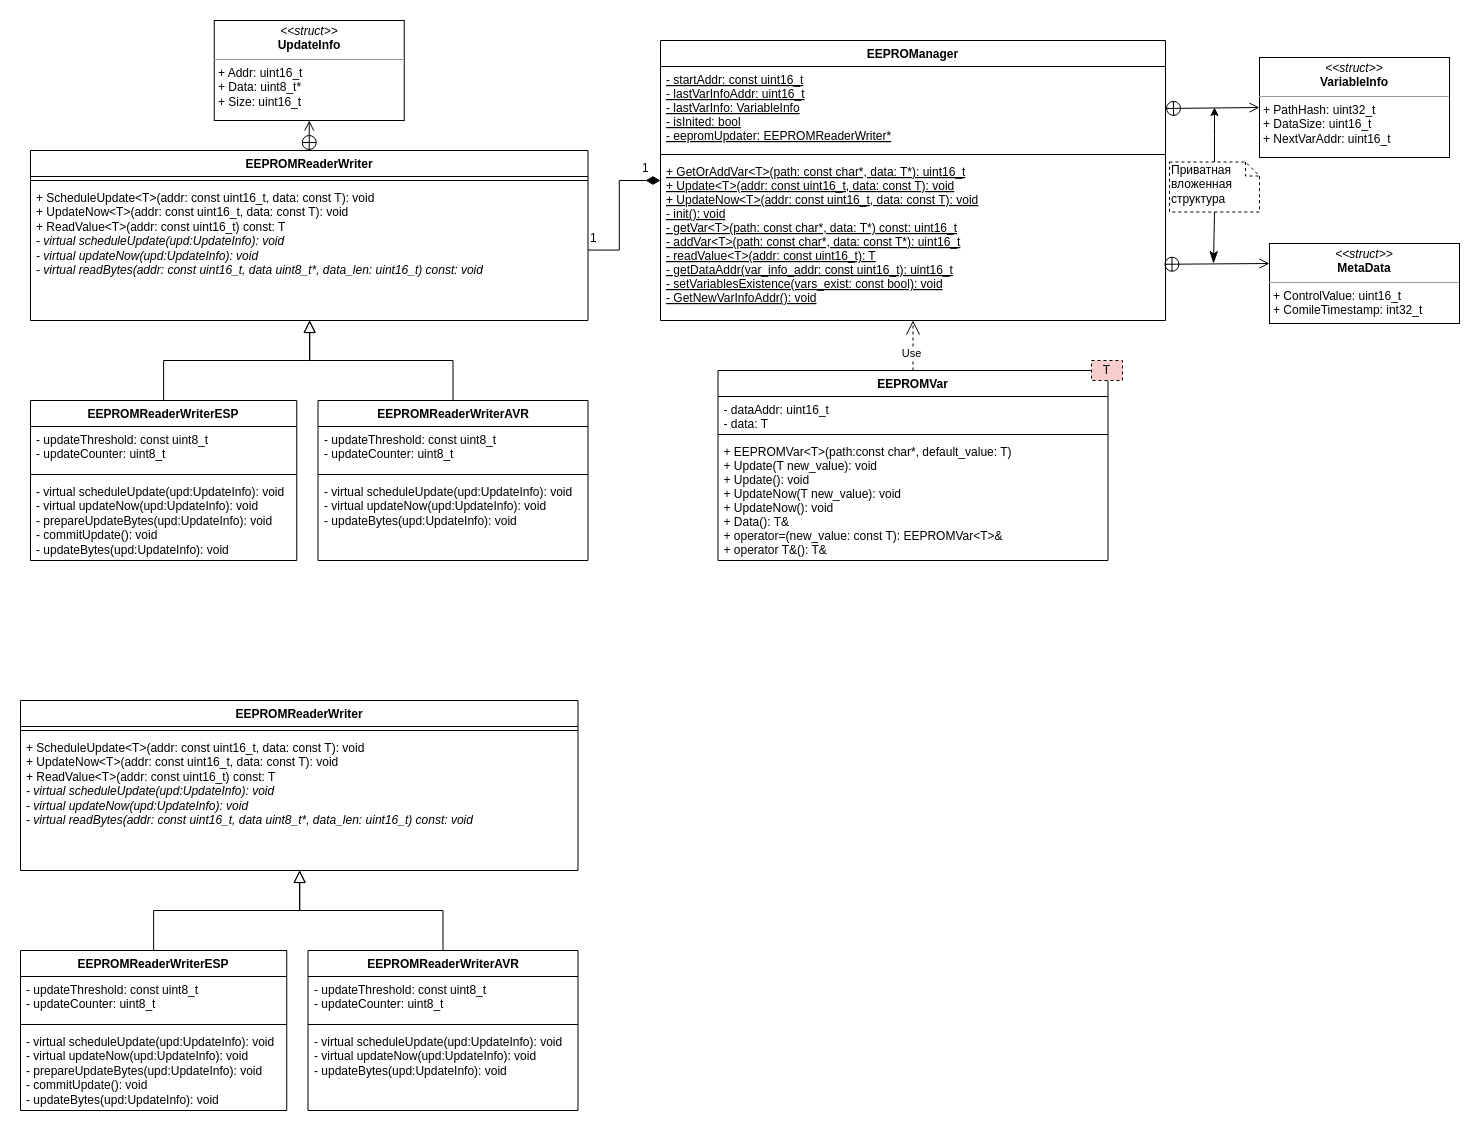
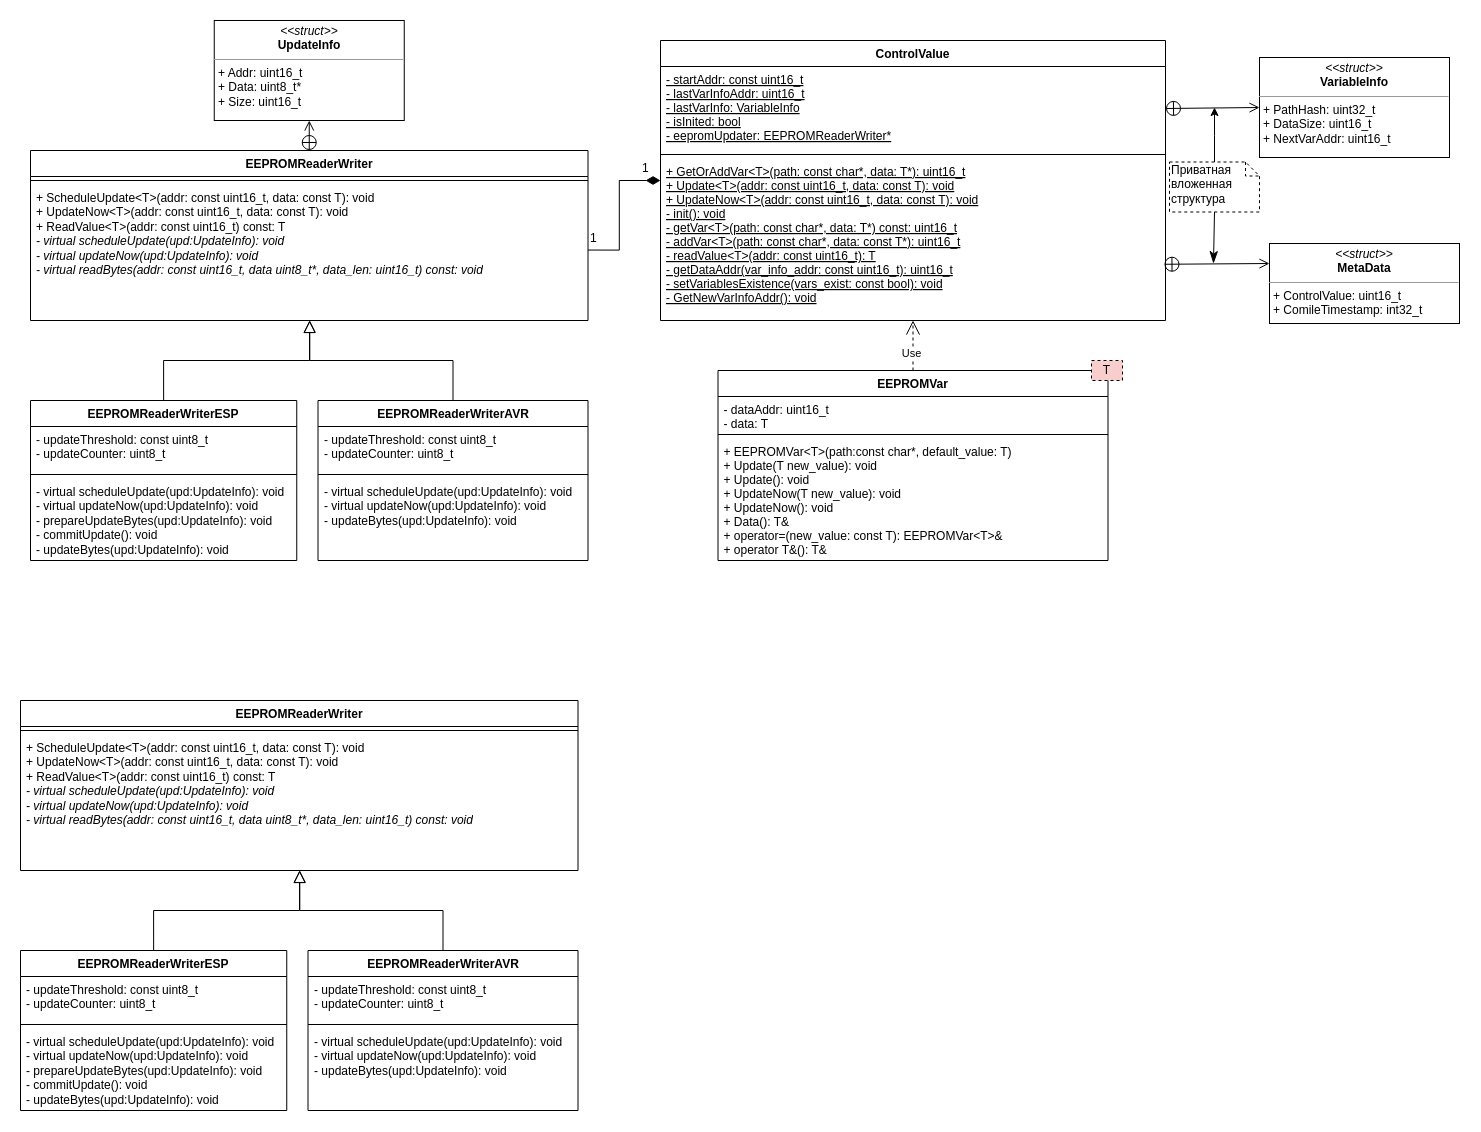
(913, 54) -> (913, 54)
